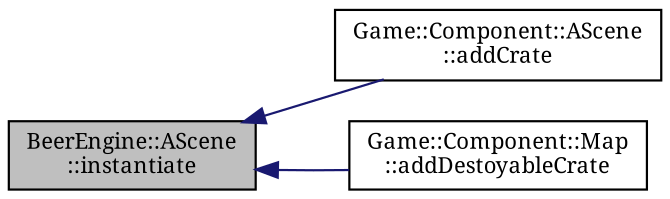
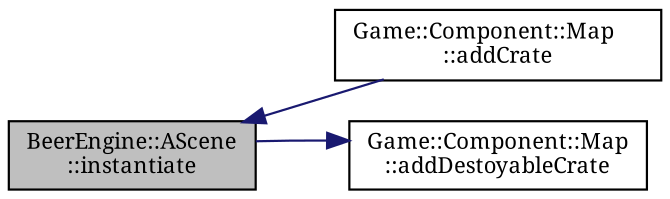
(498, 45) -> (498, 45)
(314, 170) -> (291, 141)
